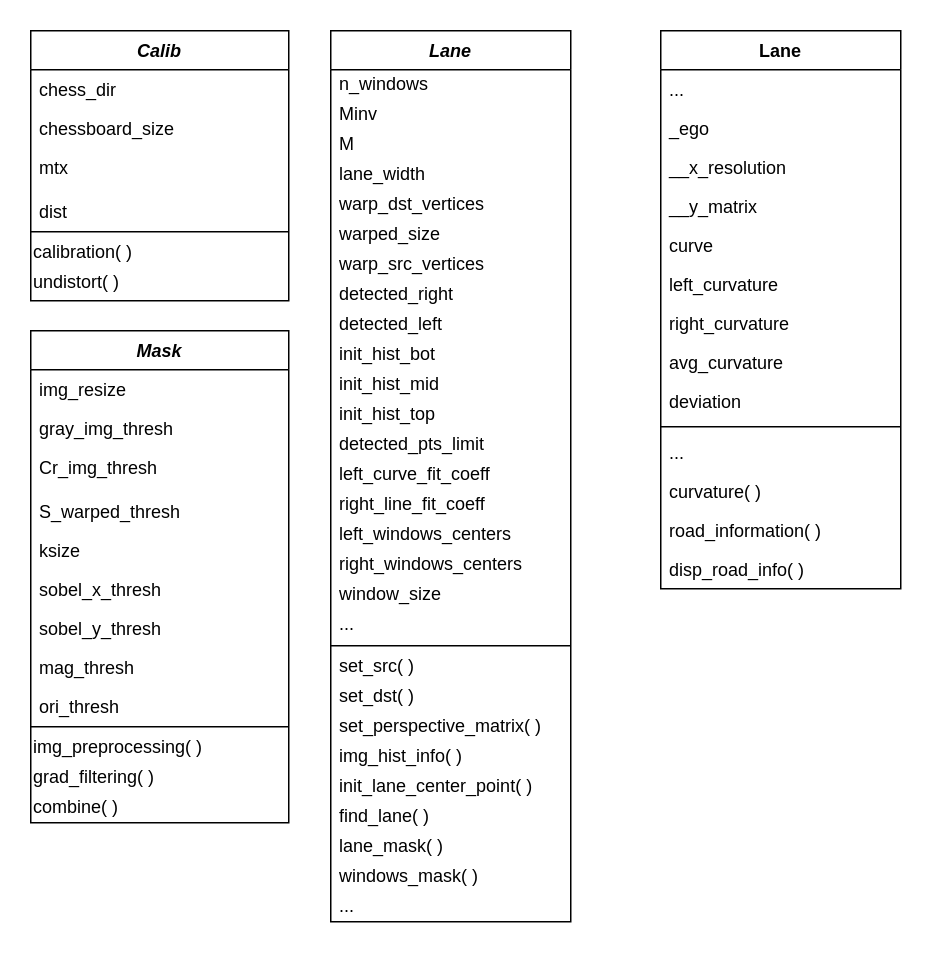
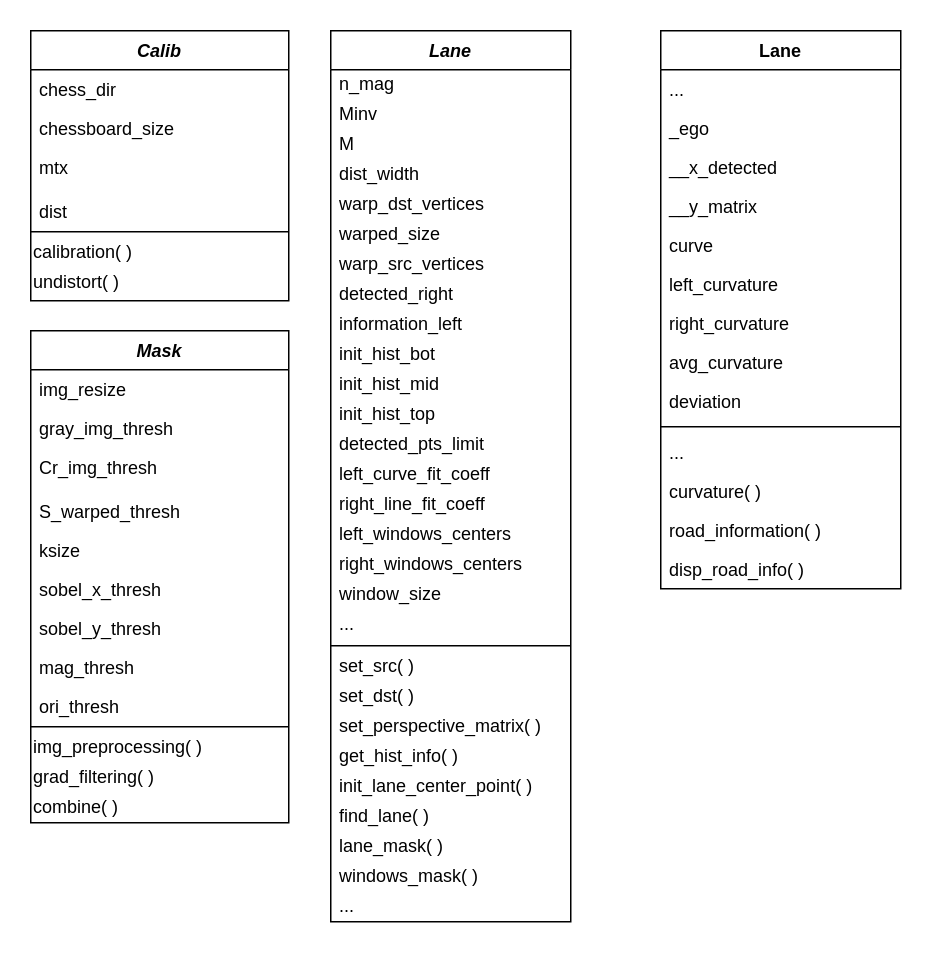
(383, 85) -> (365, 85)
(735, 168) -> (729, 168)
(385, 175) -> (385, 175)
(403, 325) -> (413, 325)
(411, 757) -> (413, 757)
